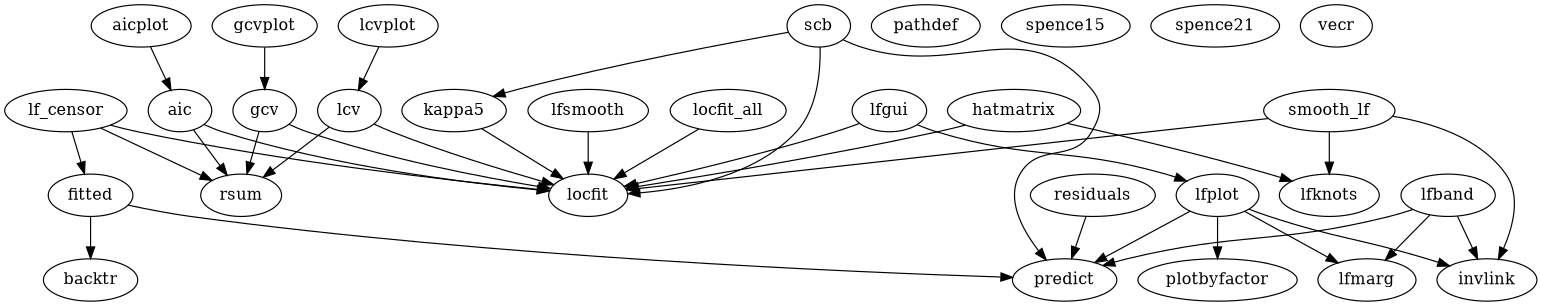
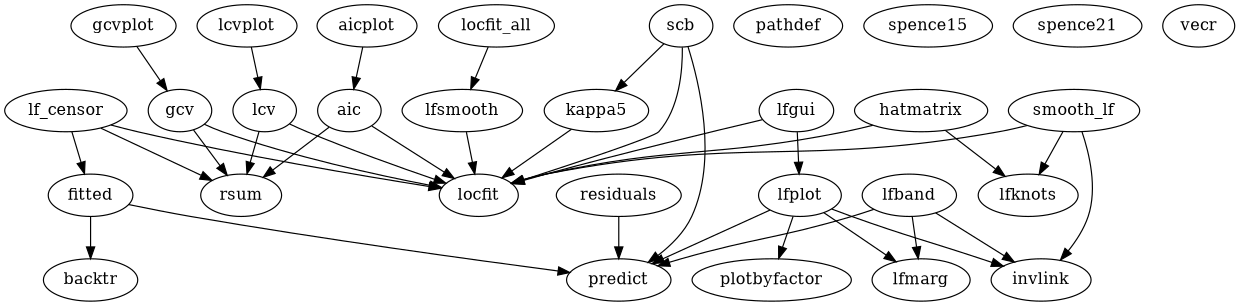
(662, 151) -> (482, 62)
